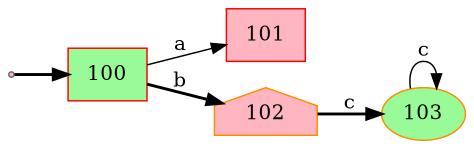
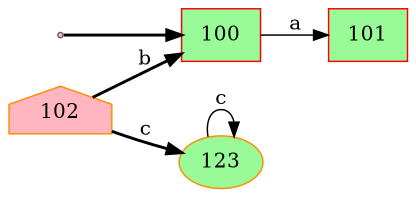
(266, 35) -> (368, 35)
(177, 92) -> (130, 79)
(424, 114) -> (221, 162)
